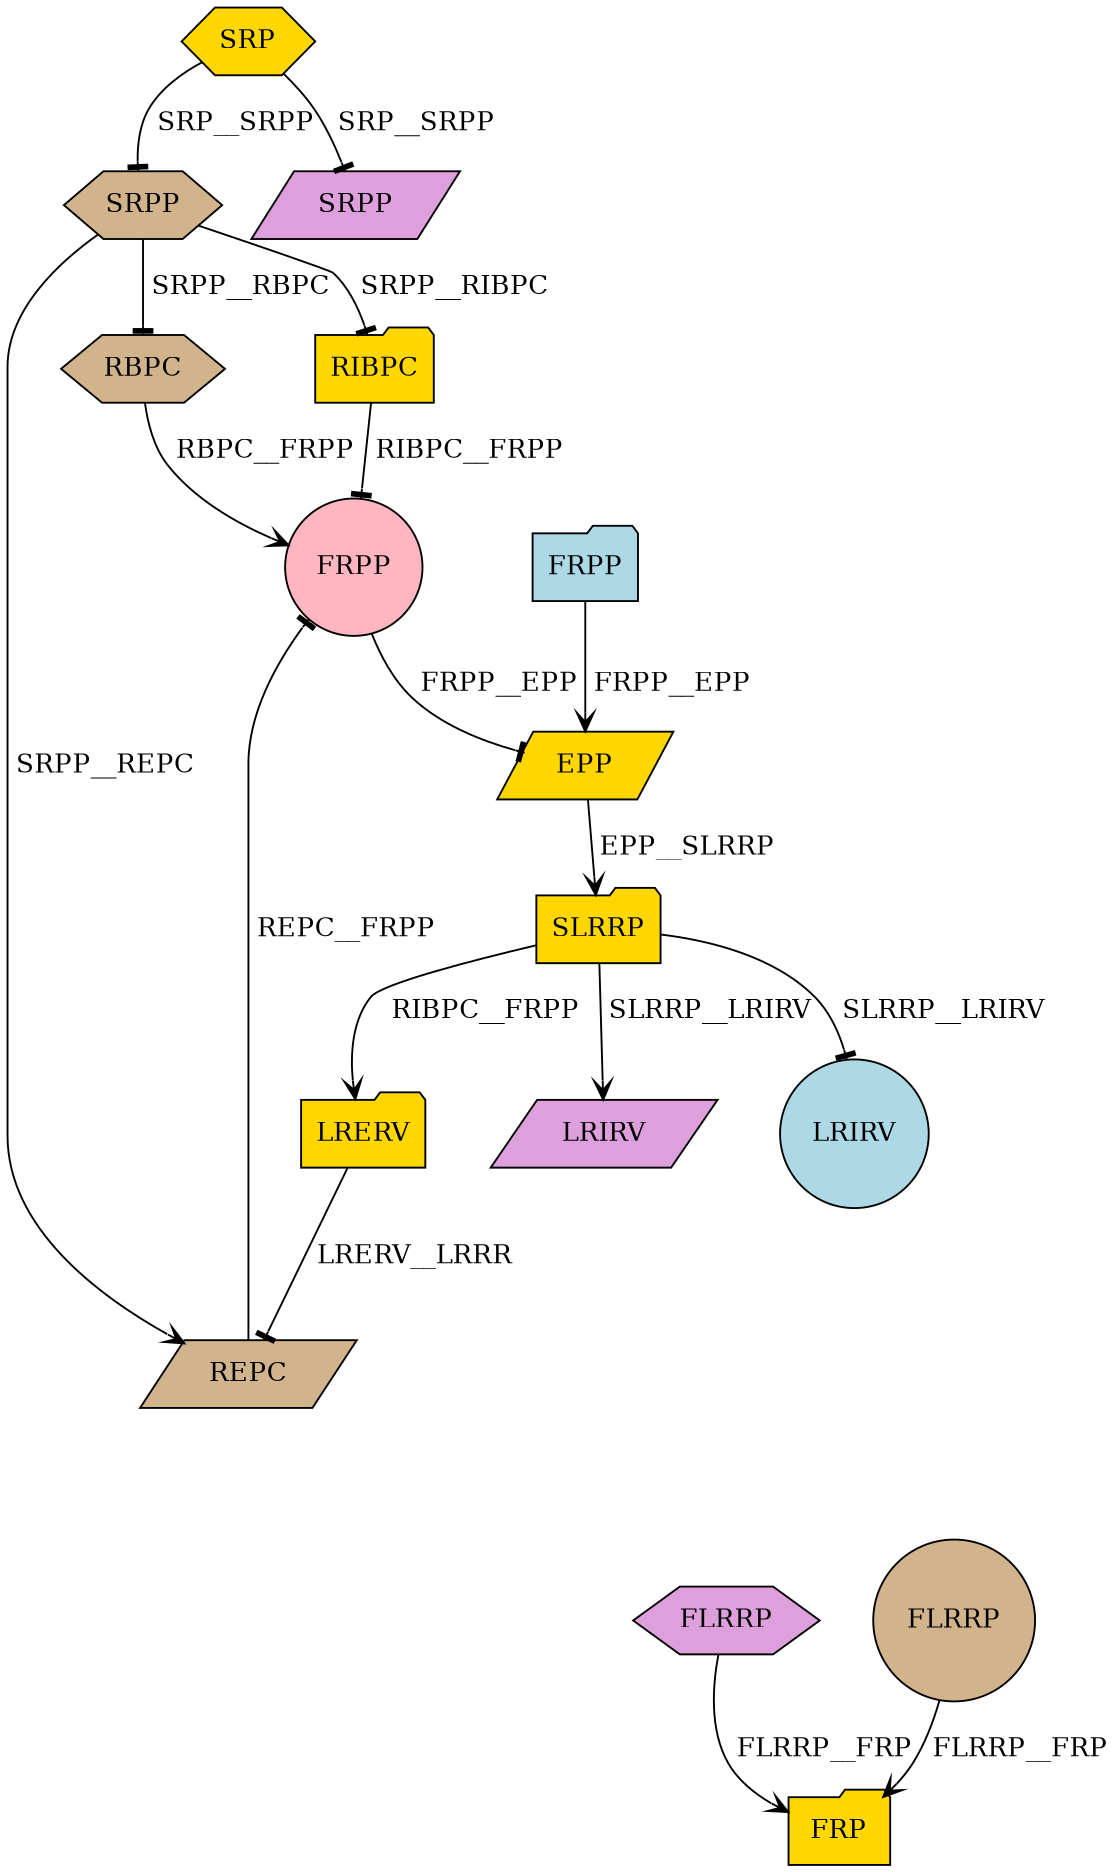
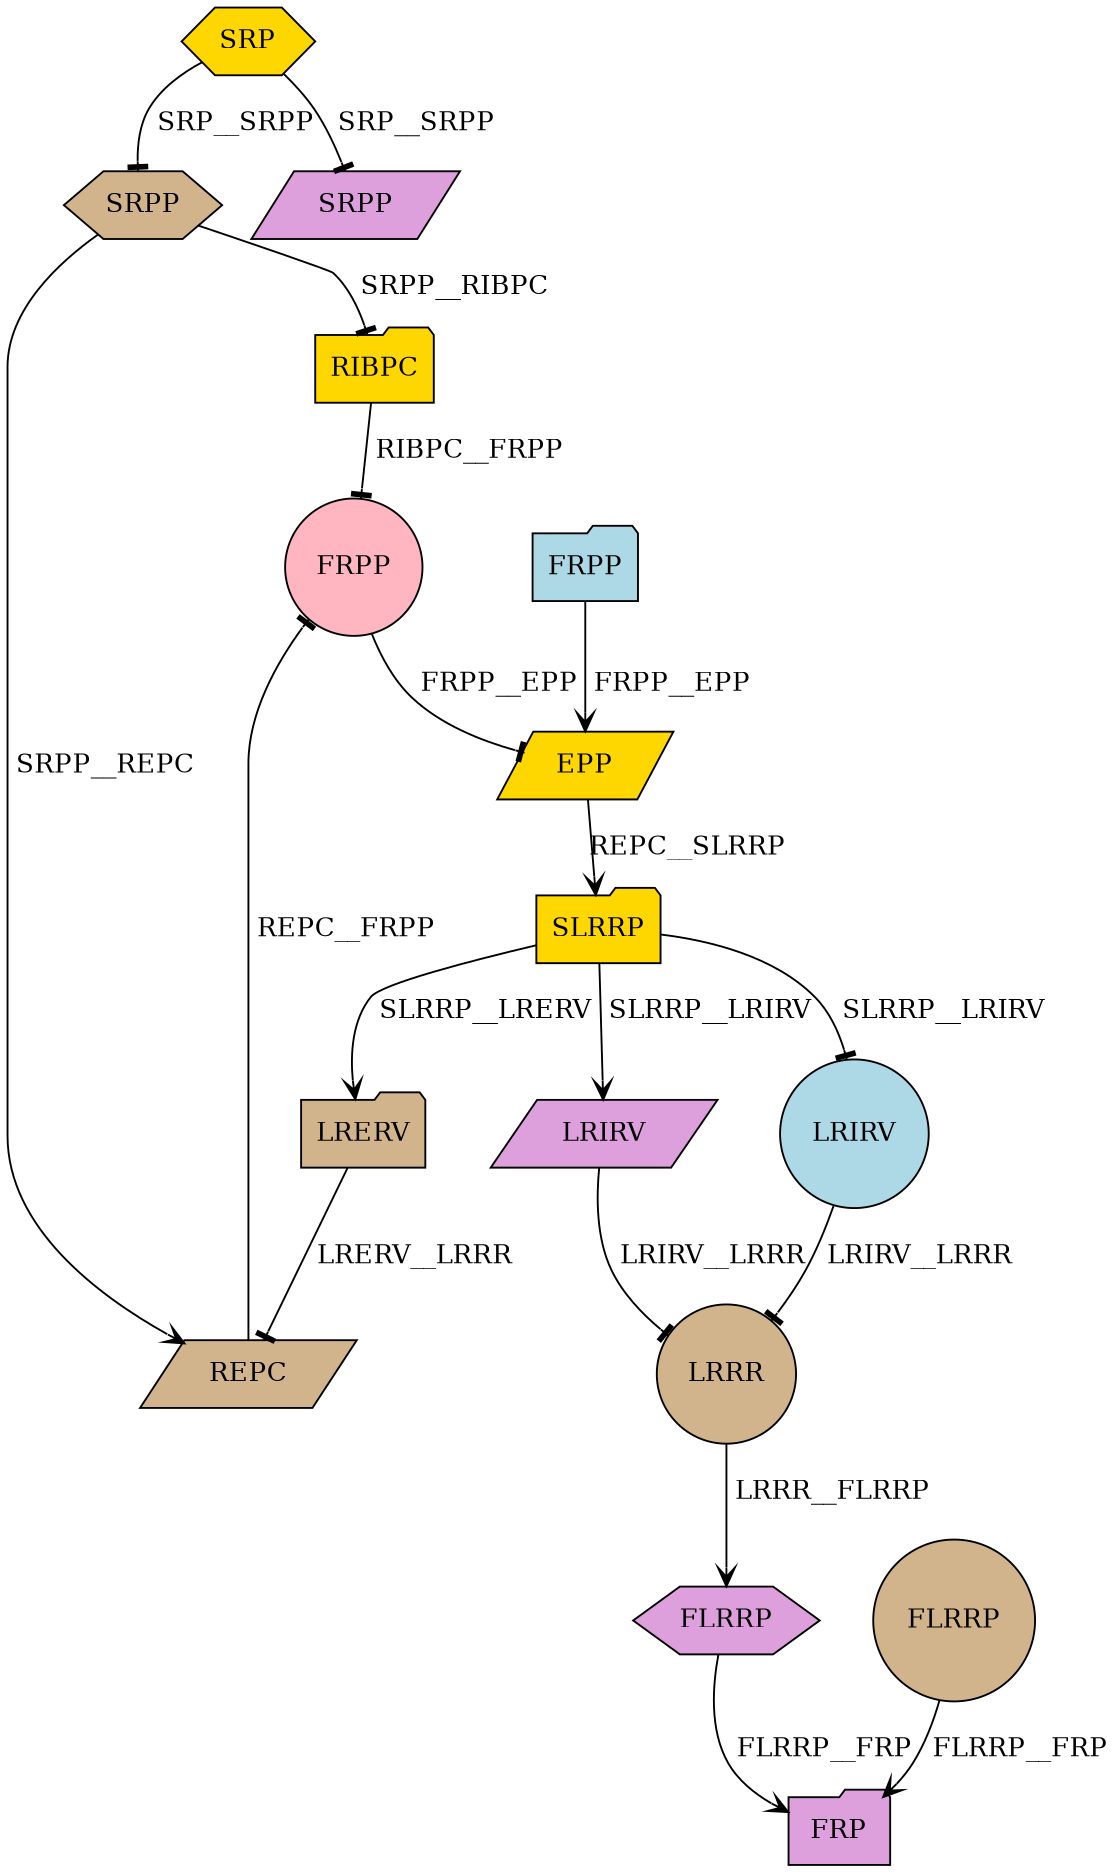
(143, 369) -> none
(683, 847) -> (683, 847)
(482, 1011) -> (482, 1011)
(363, 1134) -> (363, 1134)
none -> (726, 1374)
(839, 1831) -> (839, 1831)
